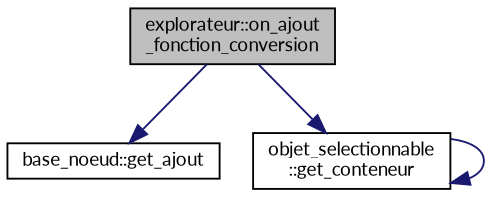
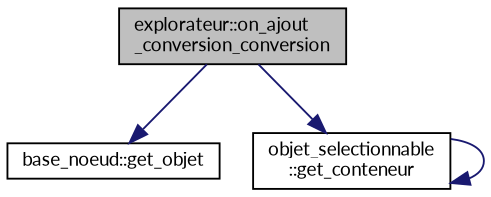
(233, 36) -> (233, 36)
(114, 161) -> (114, 161)
